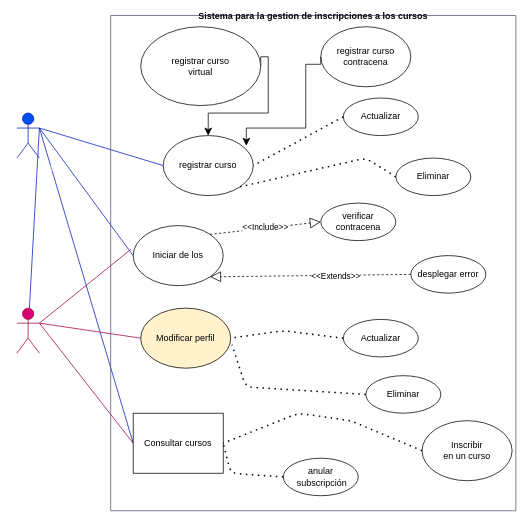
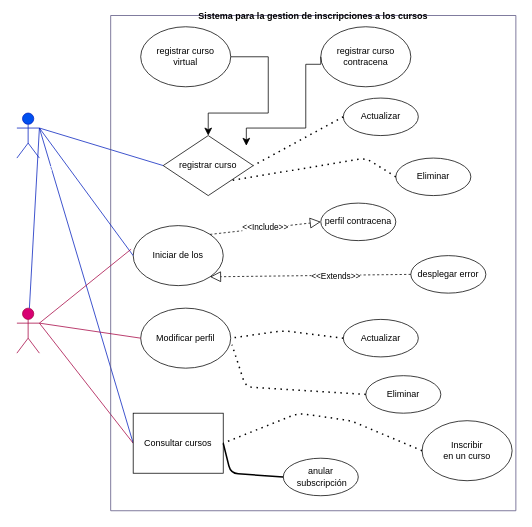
(201, 66) -> (186, 57)
(208, 165) -> (208, 165)
(358, 222) -> (358, 222)
(186, 338) -> (186, 338)
(245, 474) -> (245, 474)
